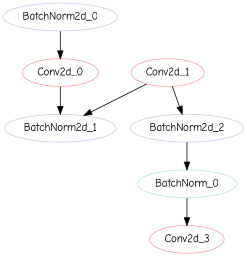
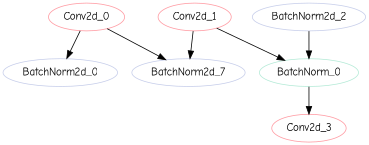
(60, 41) -> (75, 41)
(176, 97) -> (247, 43)
(60, 128) -> (188, 73)
